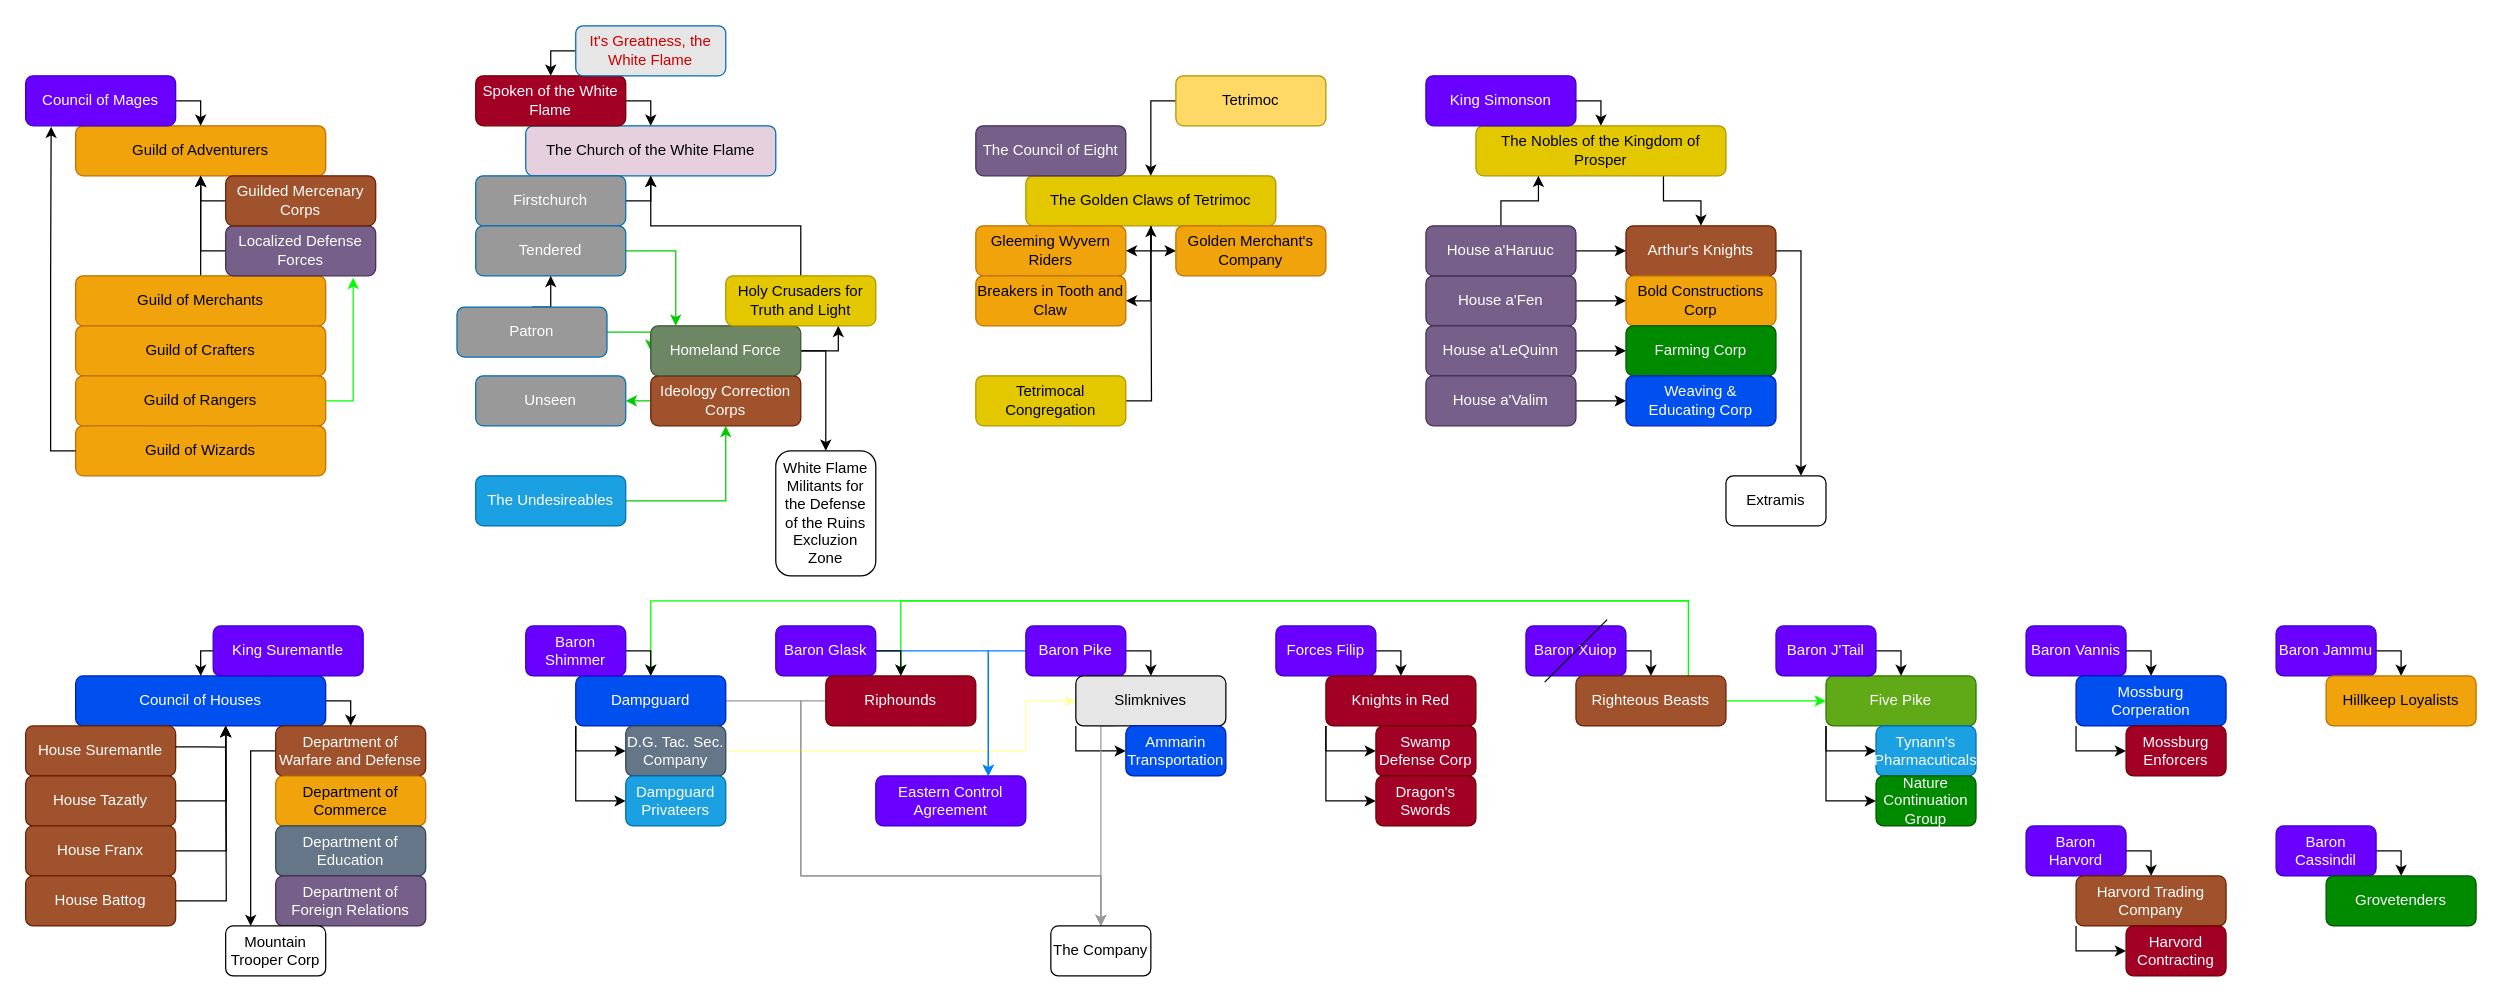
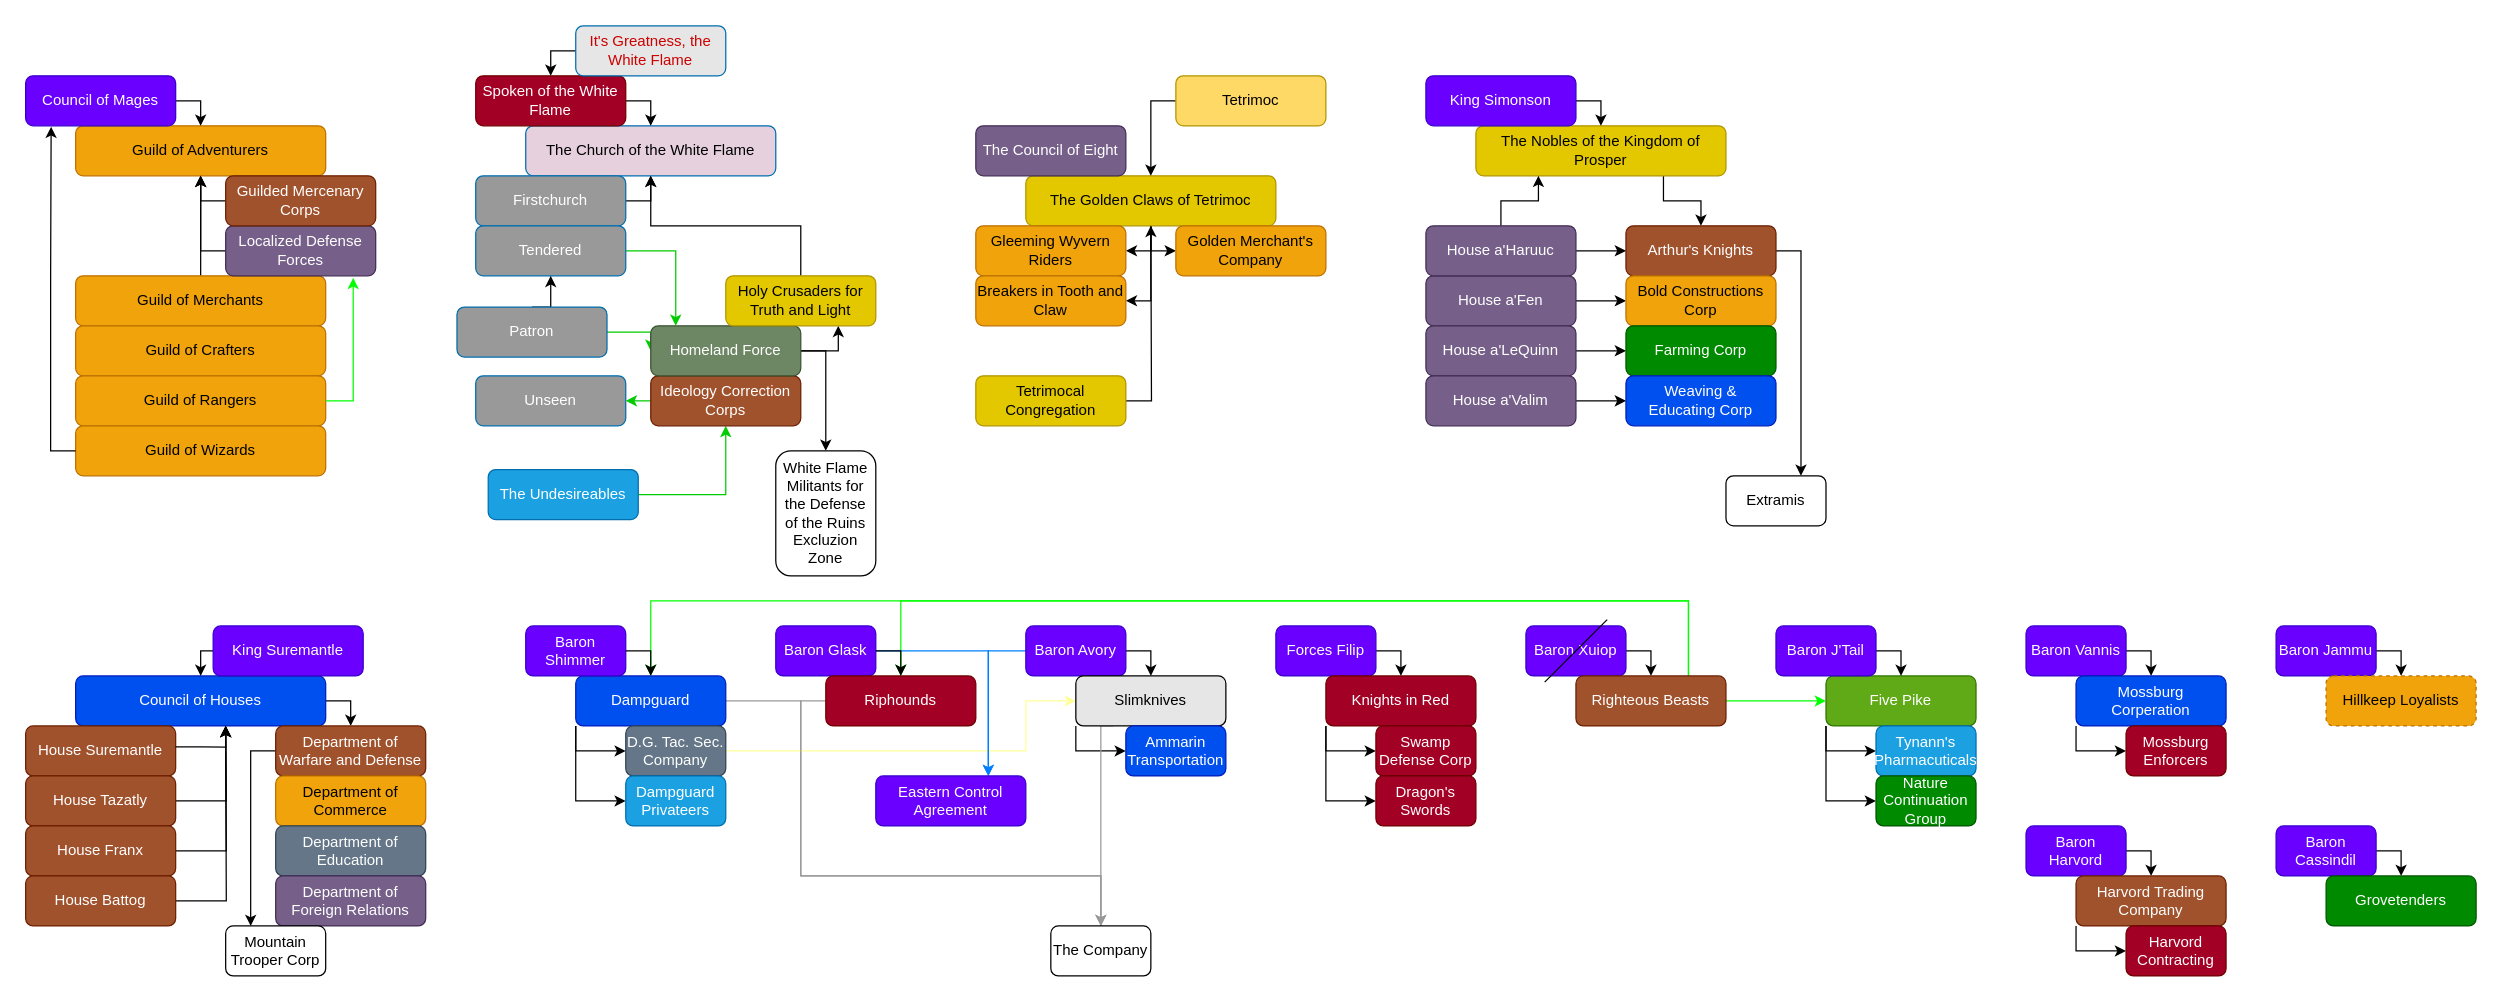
(551, 501) -> (563, 494)
(1076, 651) -> (1076, 651)
(2401, 701) -> (2401, 701)
